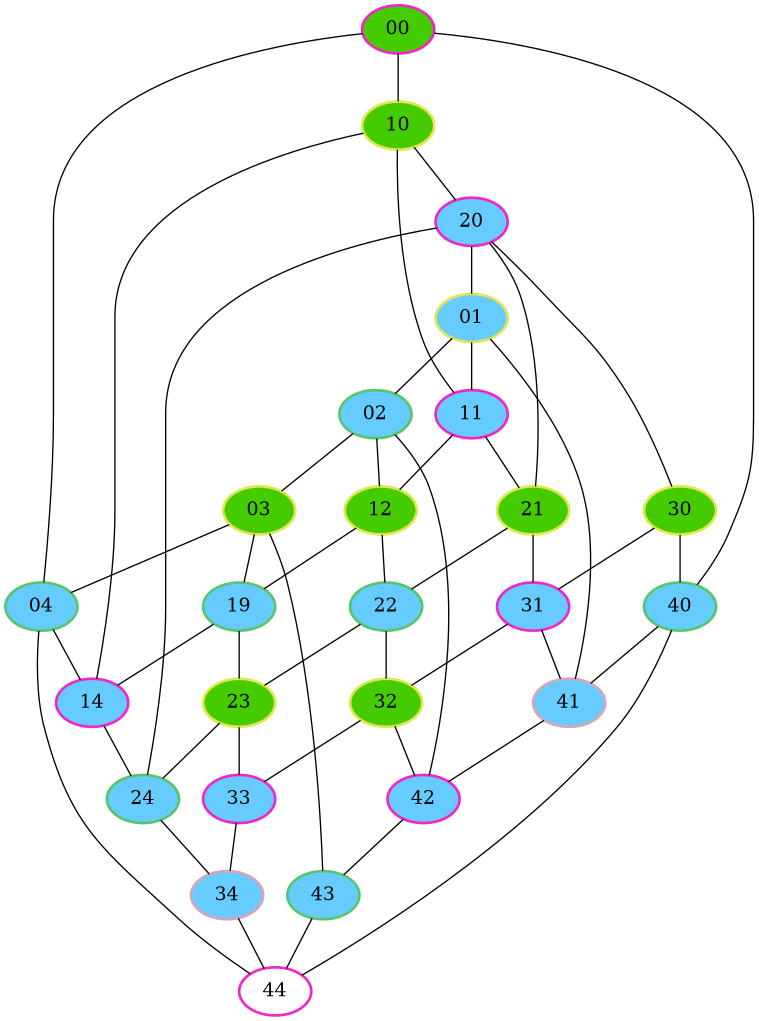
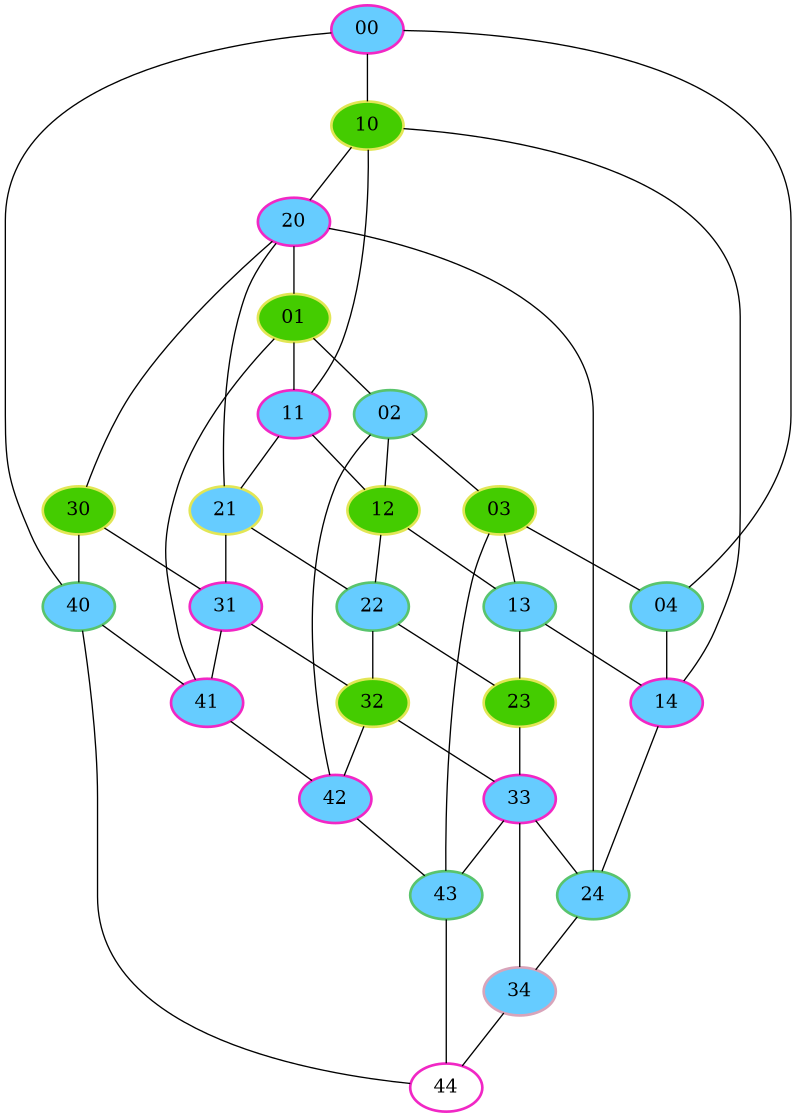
(398, 29) -> (367, 29)
(472, 318) -> (294, 318)
(533, 510) -> (226, 510)
(239, 607) -> (520, 607)
(569, 703) -> (207, 703)
(191, 751) -> (557, 847)
(91, 832) -> none
none -> (483, 847)
